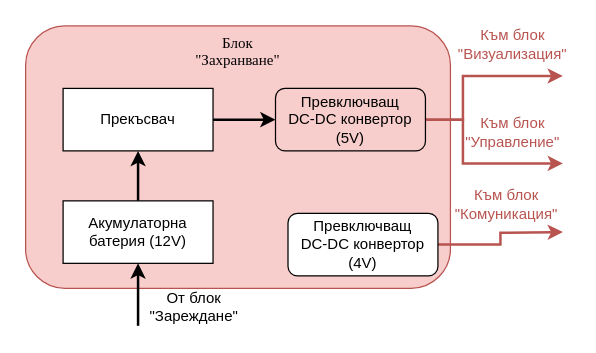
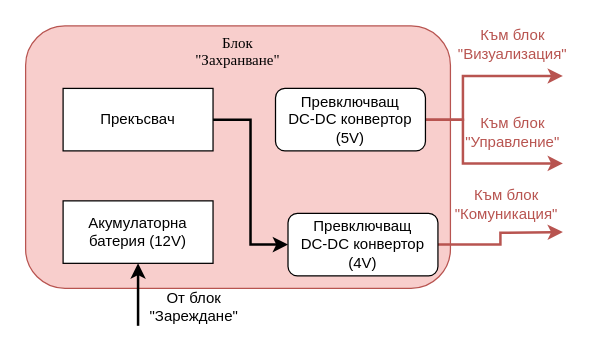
(256, 119) -> (251, 193)
(351, 119) -> (351, 119)
(138, 182) -> none
